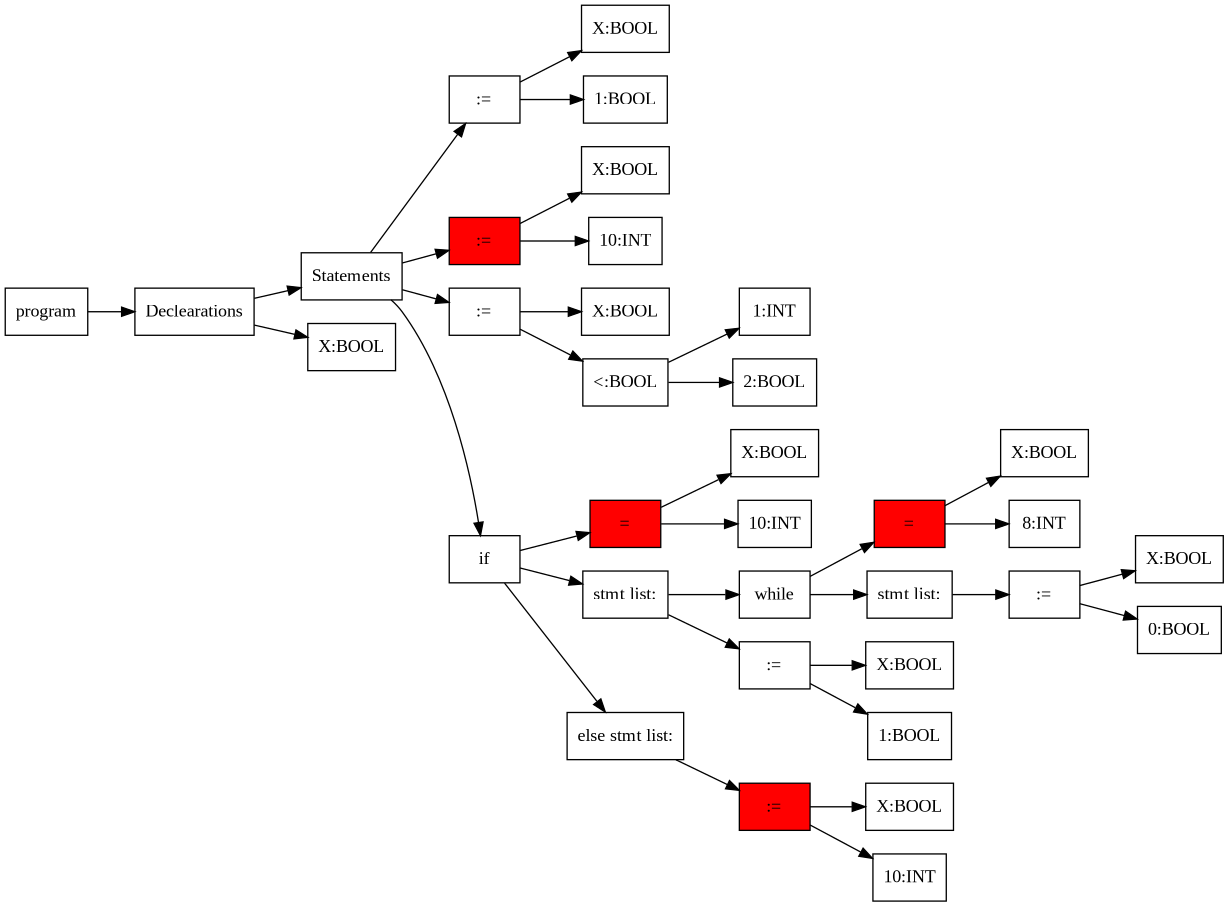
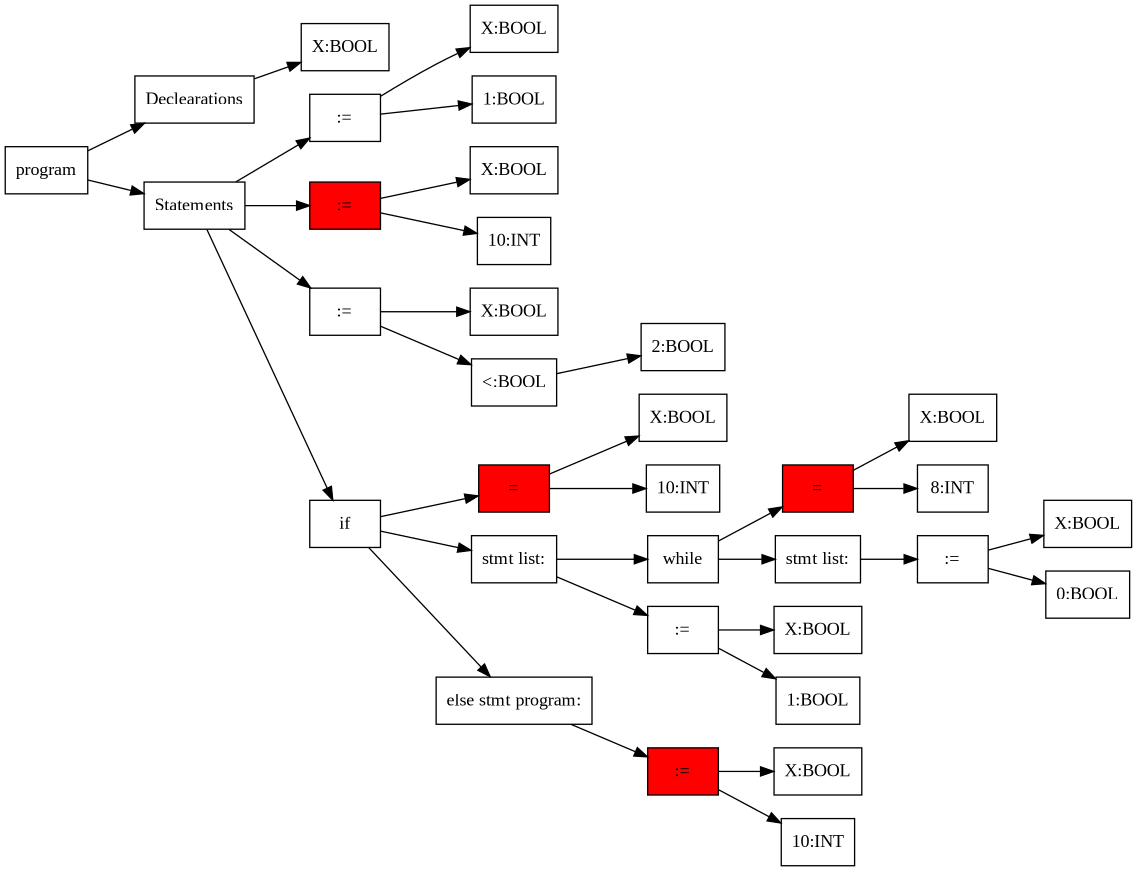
(271, 294) -> (109, 185)
(775, 312) -> none
(625, 736) -> (514, 701)
